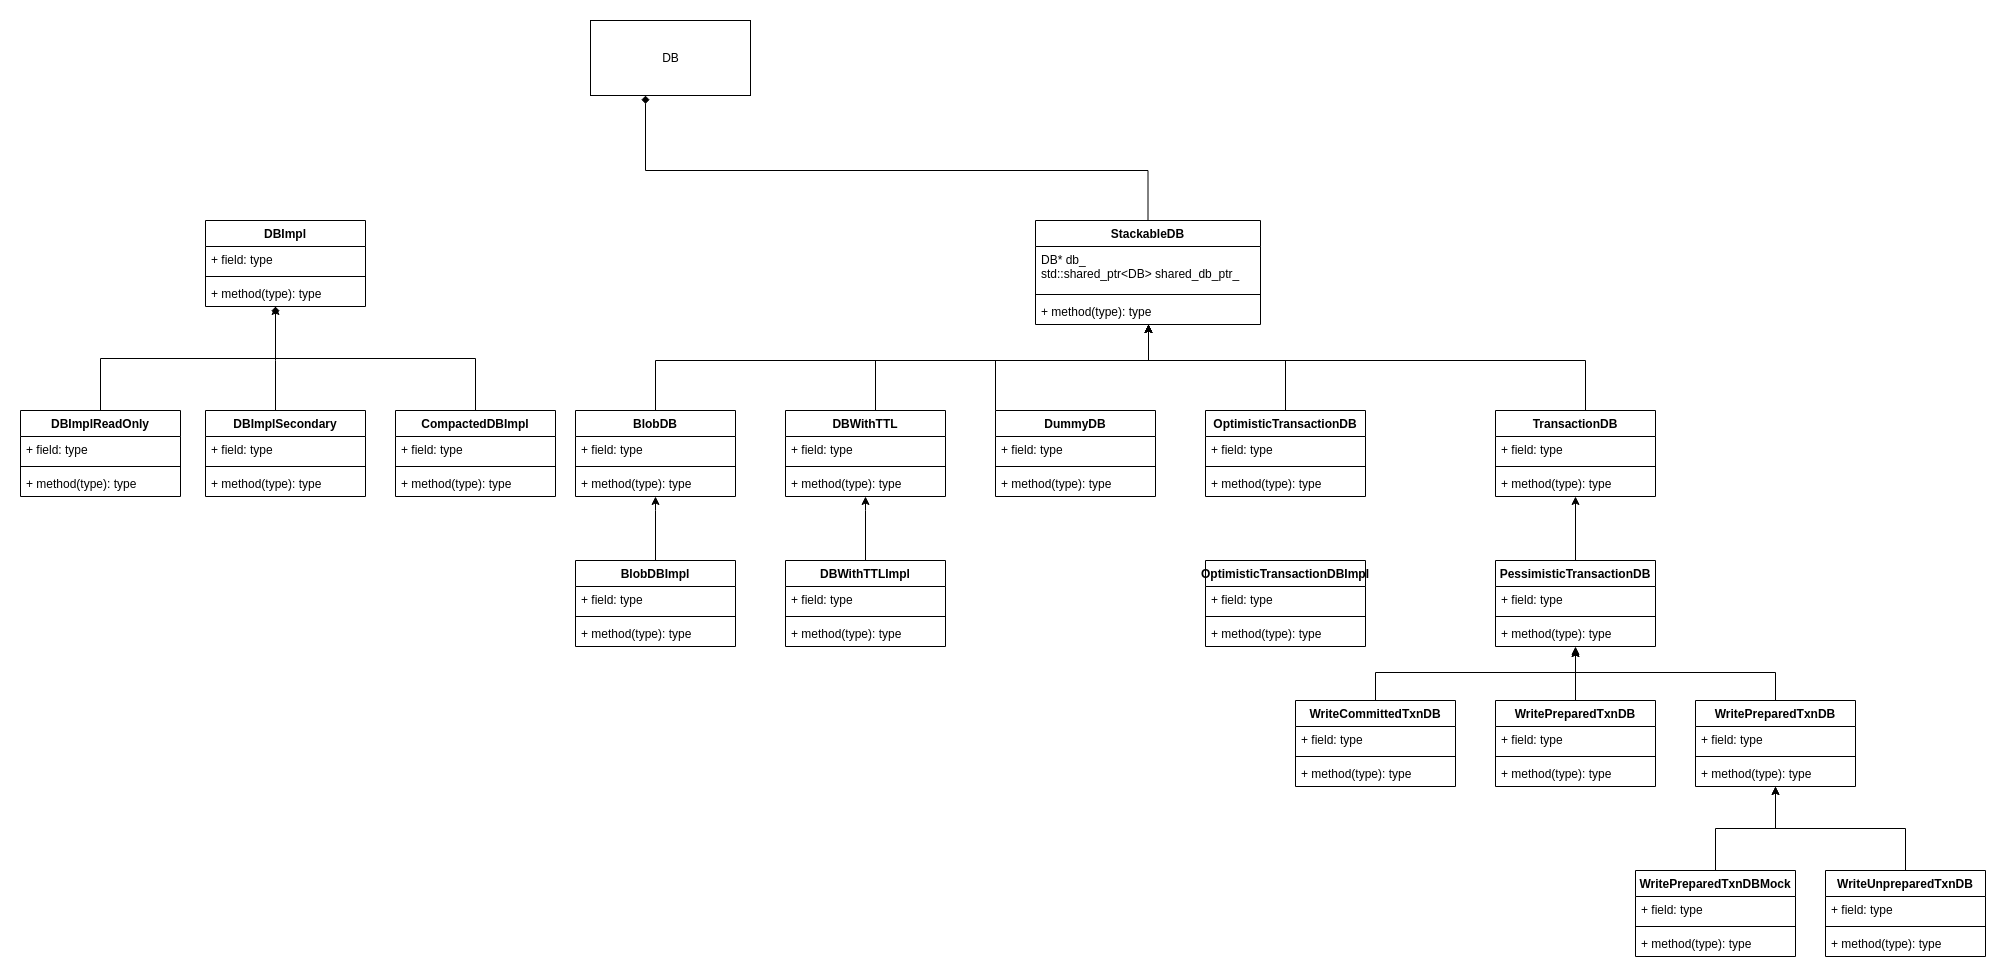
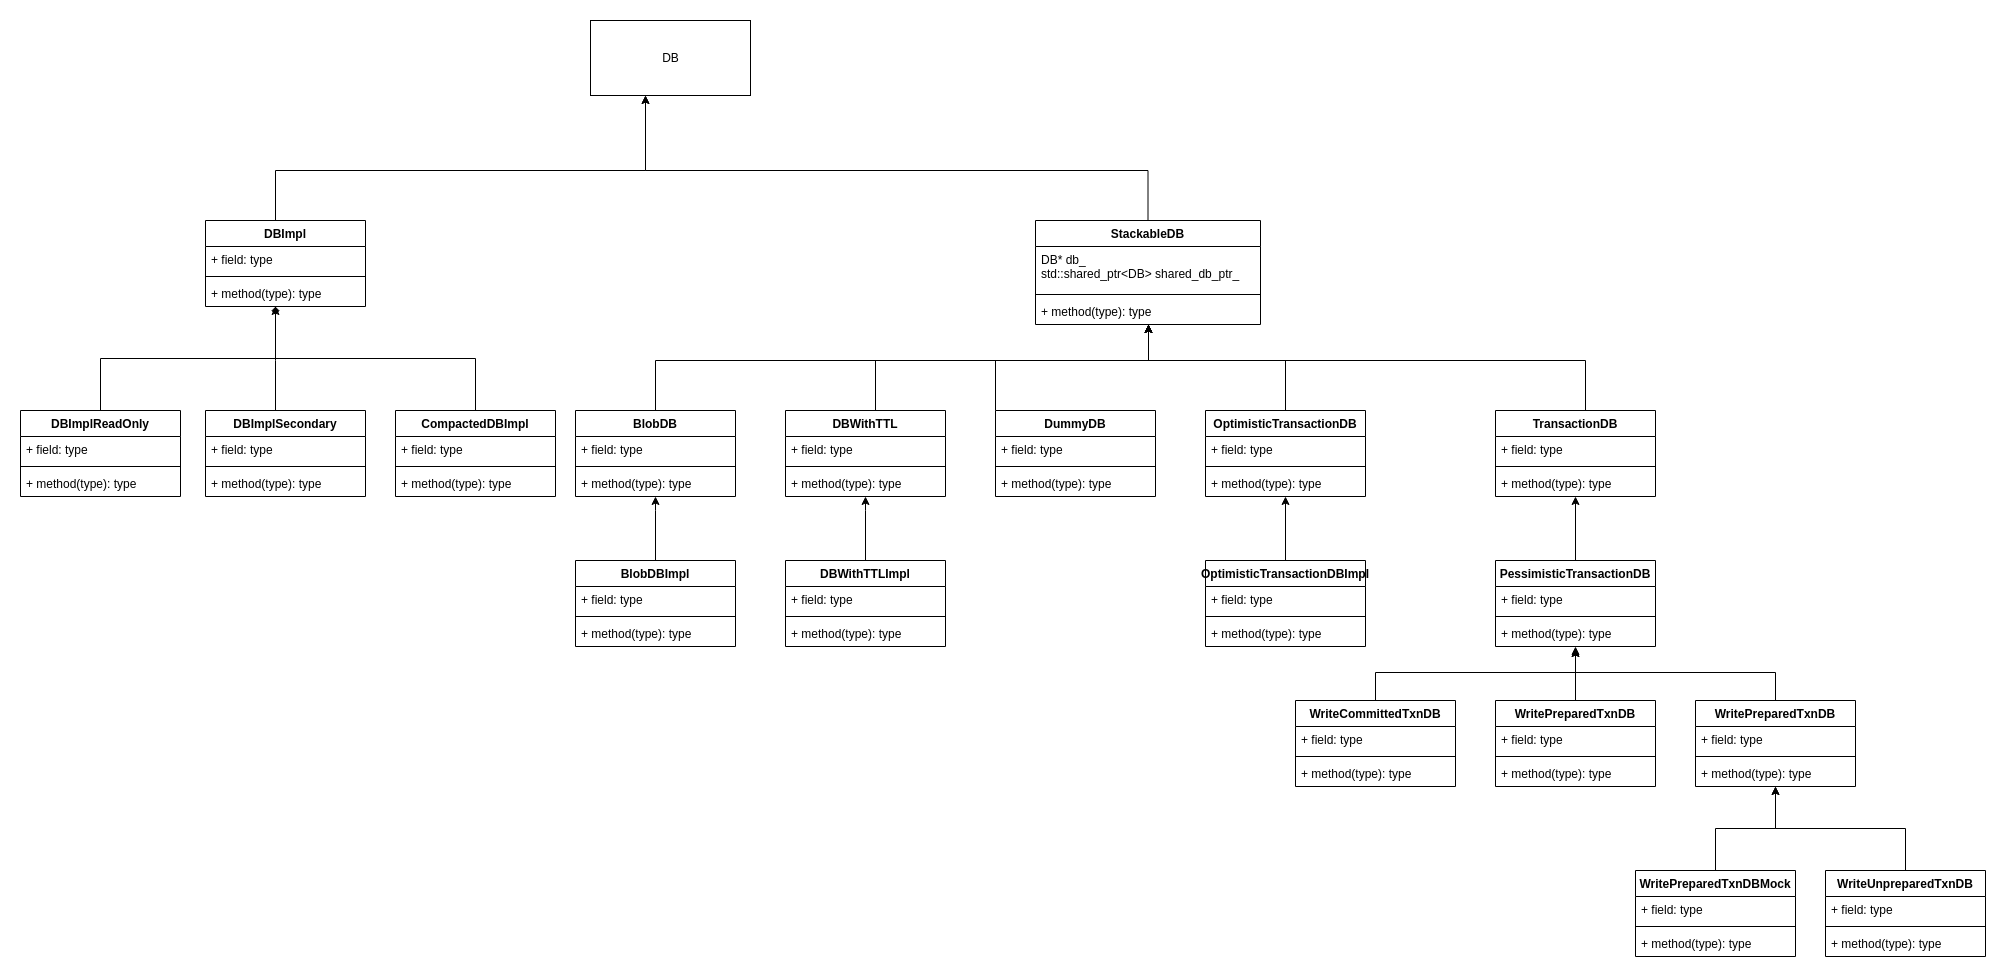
none -> (434, 171)
(647, 171) -> (647, 171)
none -> (1286, 532)
